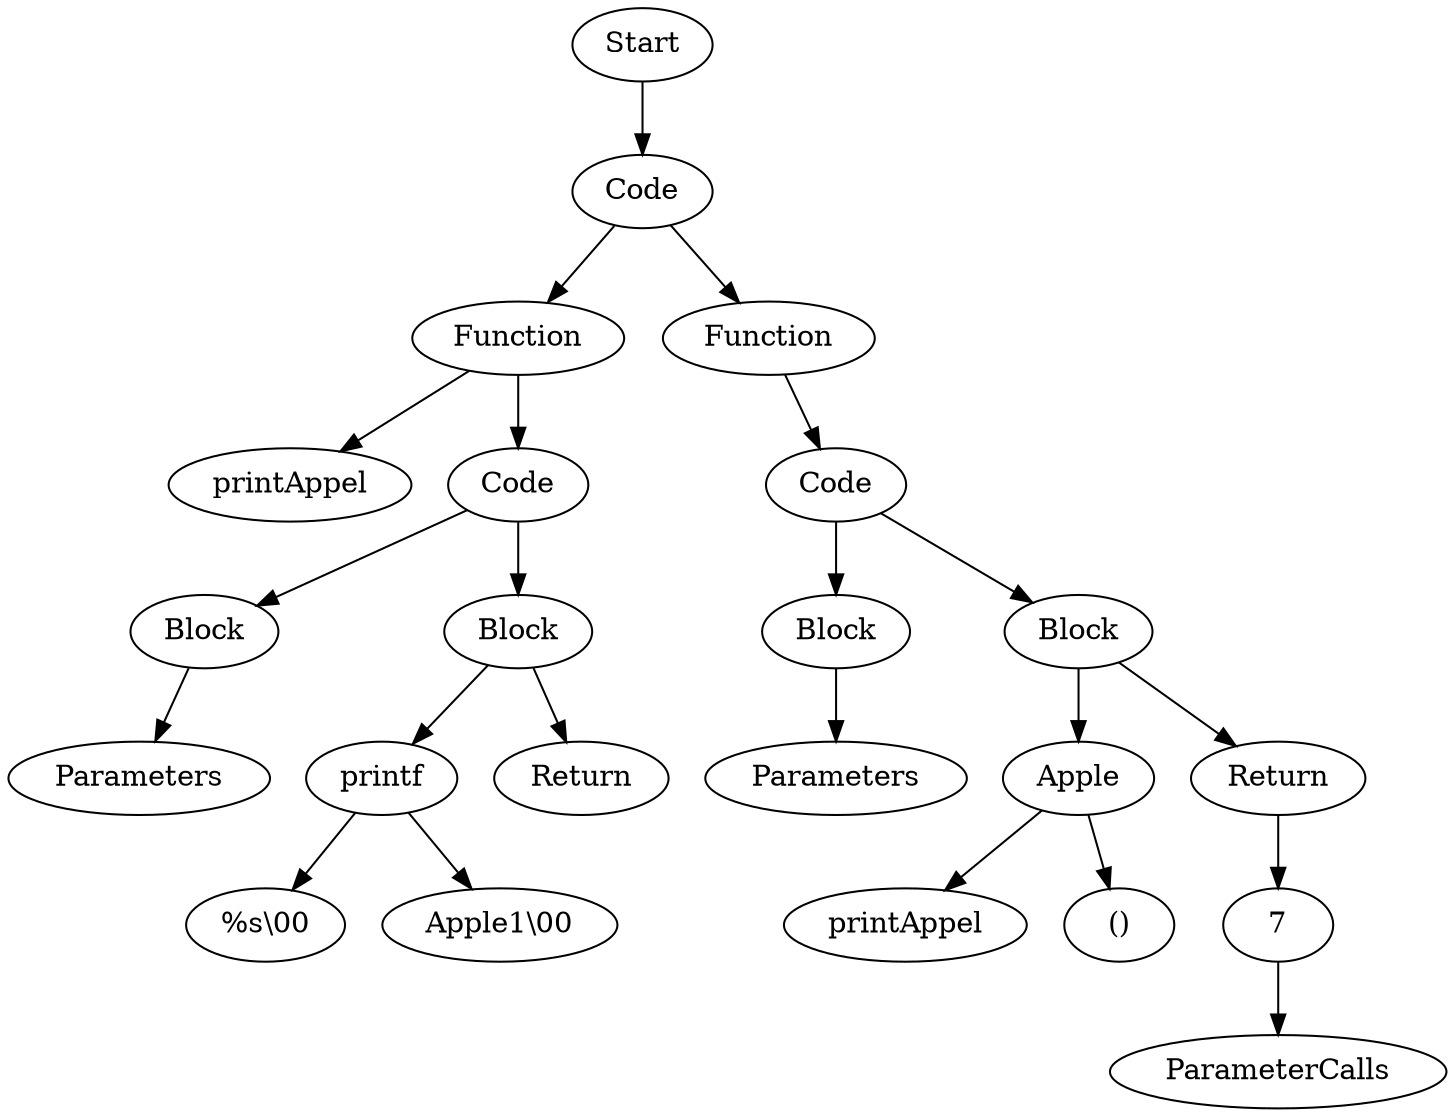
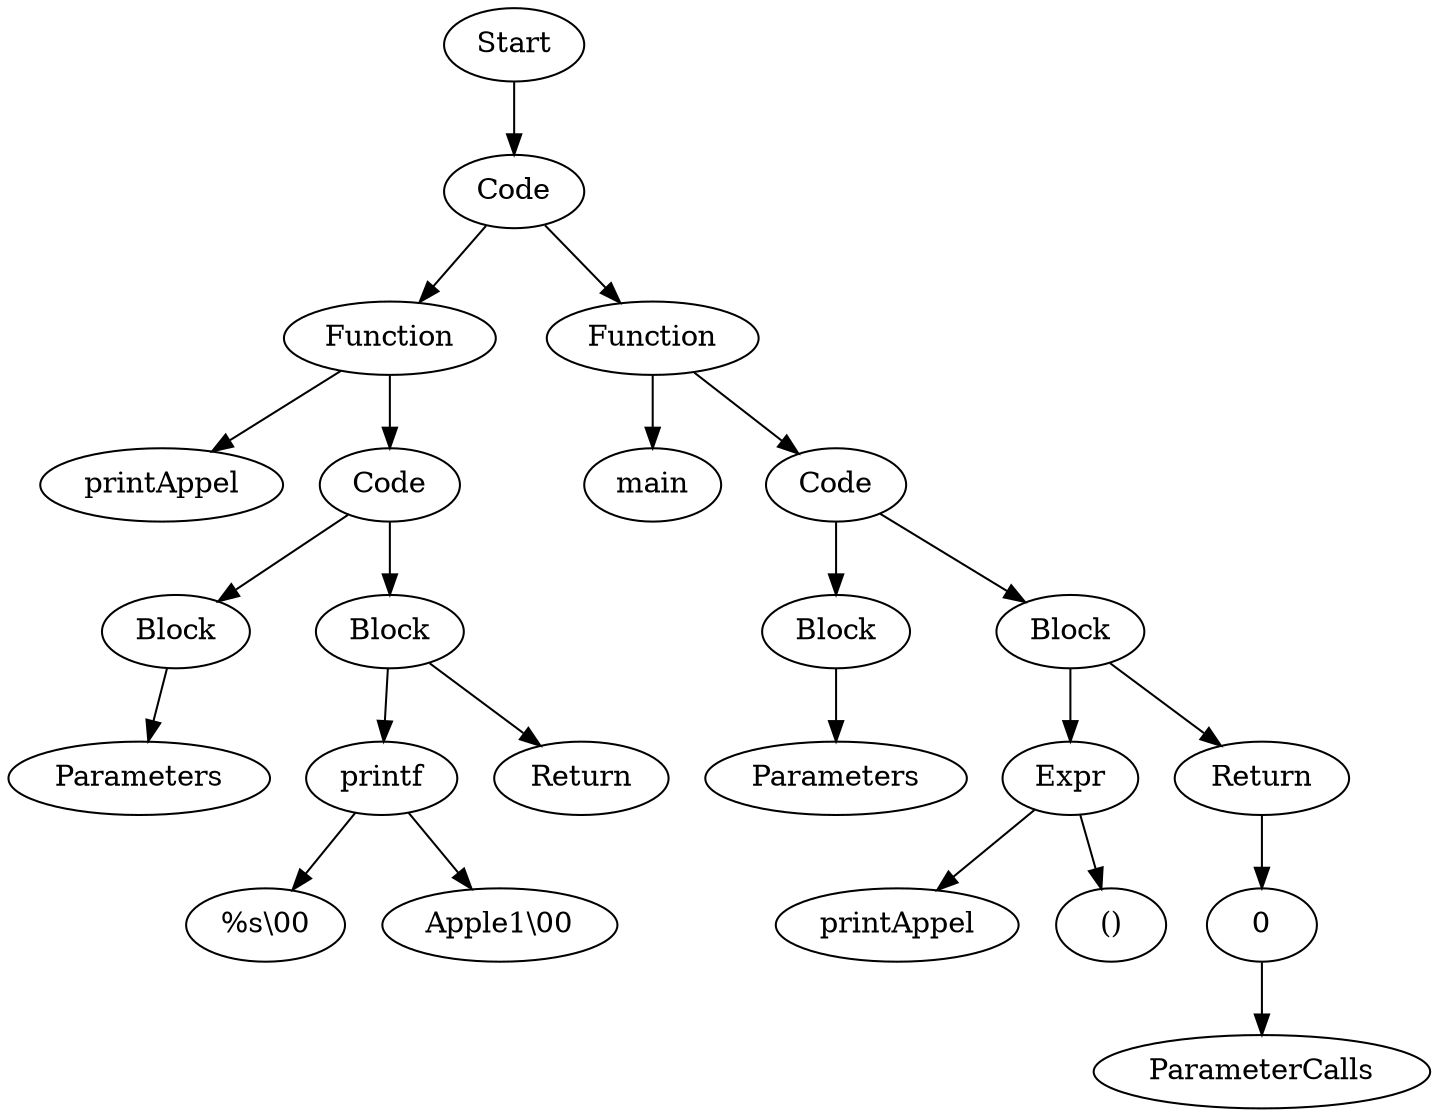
none -> (653, 485)
(1079, 778) -> (1070, 778)
(1278, 925) -> (1262, 925)
